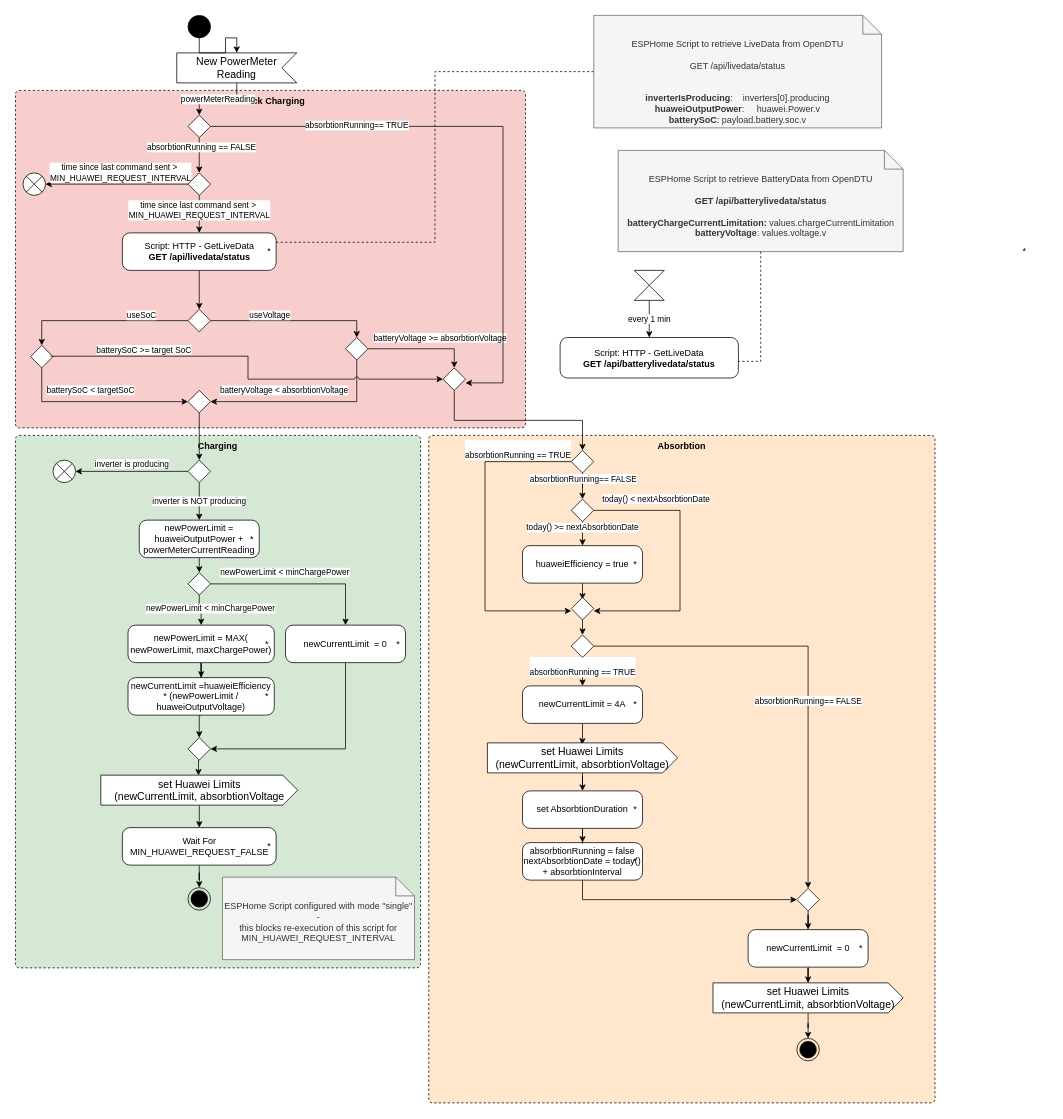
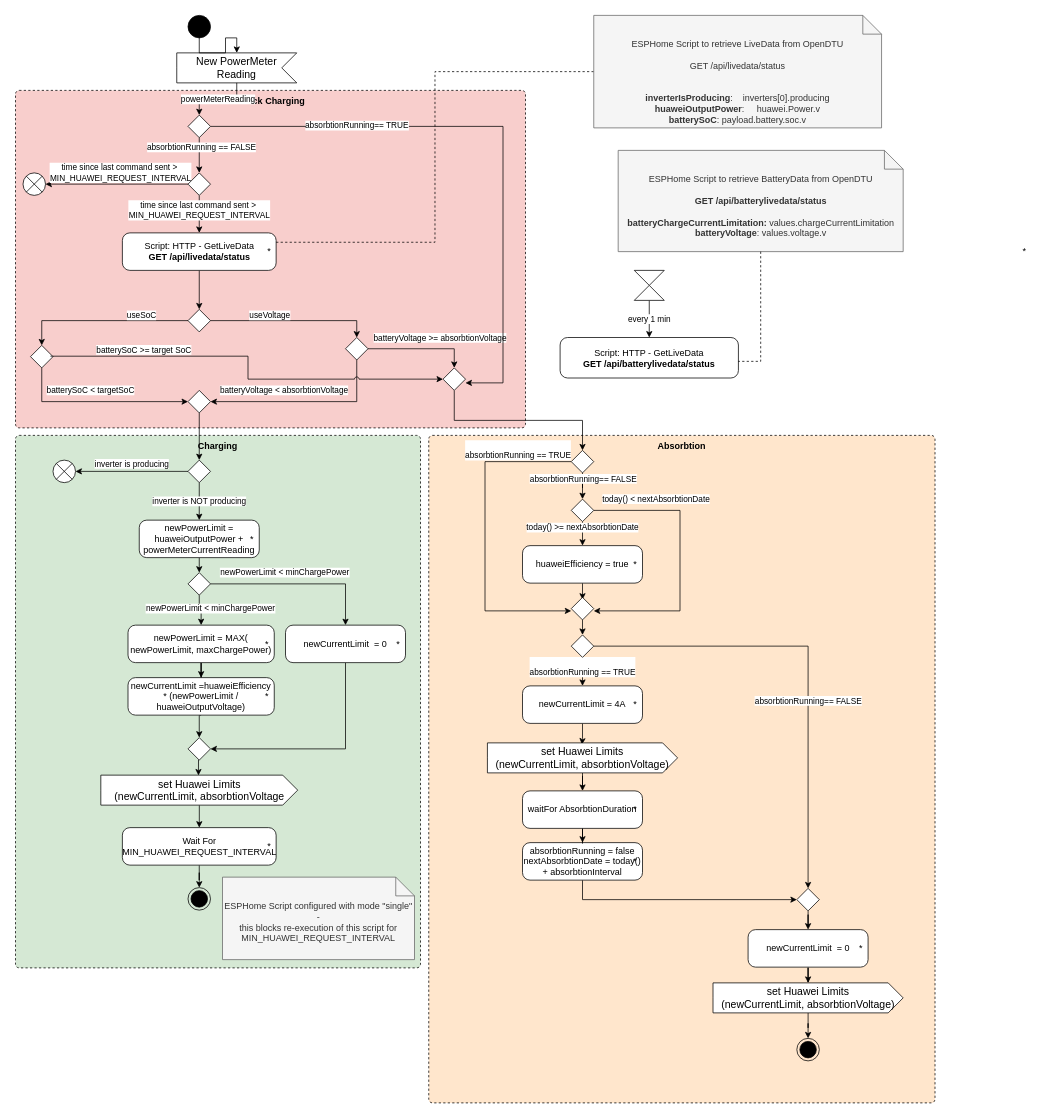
(582, 810) -> (582, 810)
(200, 846) -> (200, 846)
